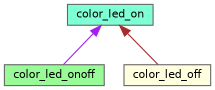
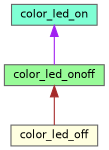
(143, 49) -> (54, 111)
